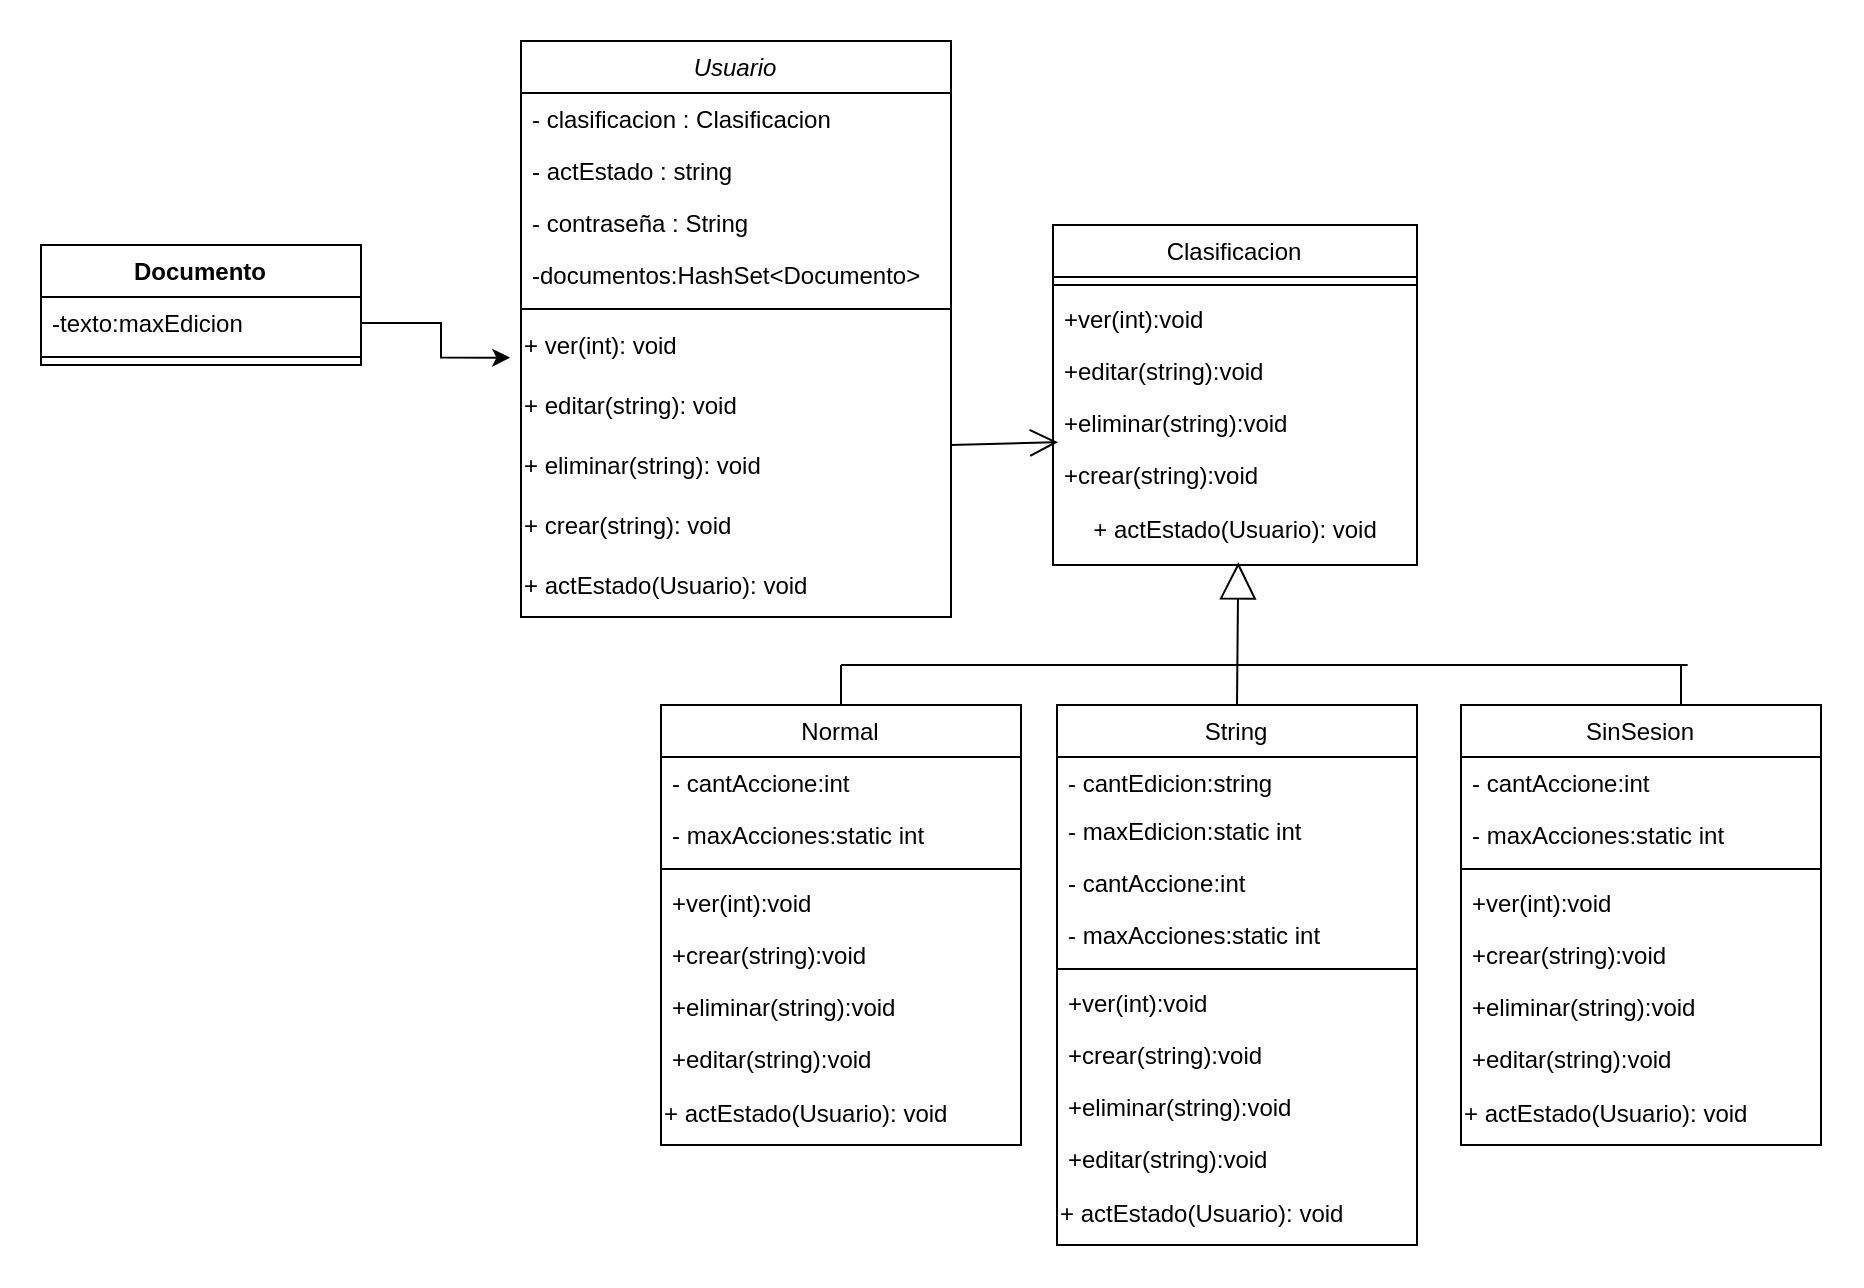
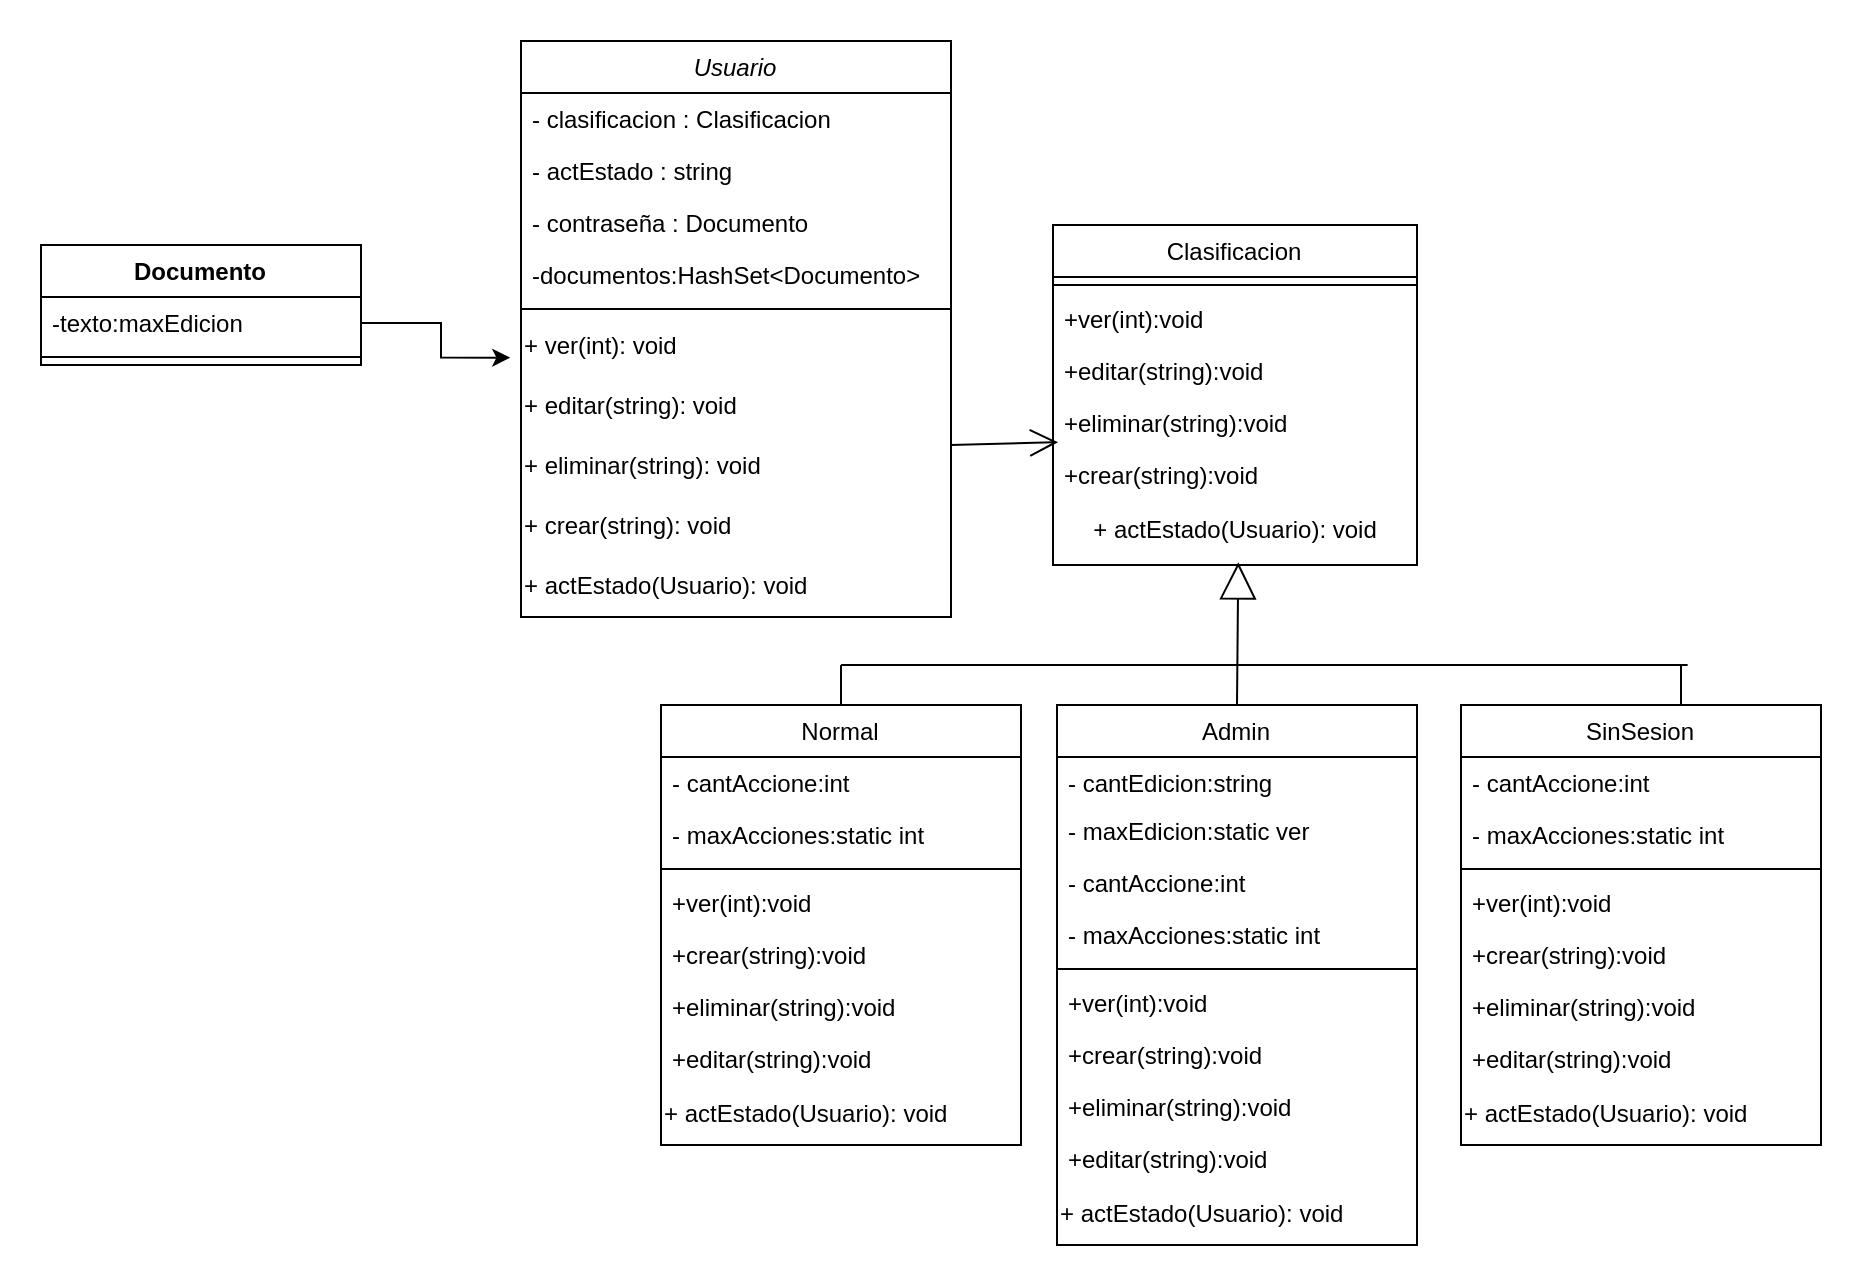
(658, 224) -> (681, 224)
(1236, 732) -> (1236, 732)
(1201, 832) -> (1204, 832)
